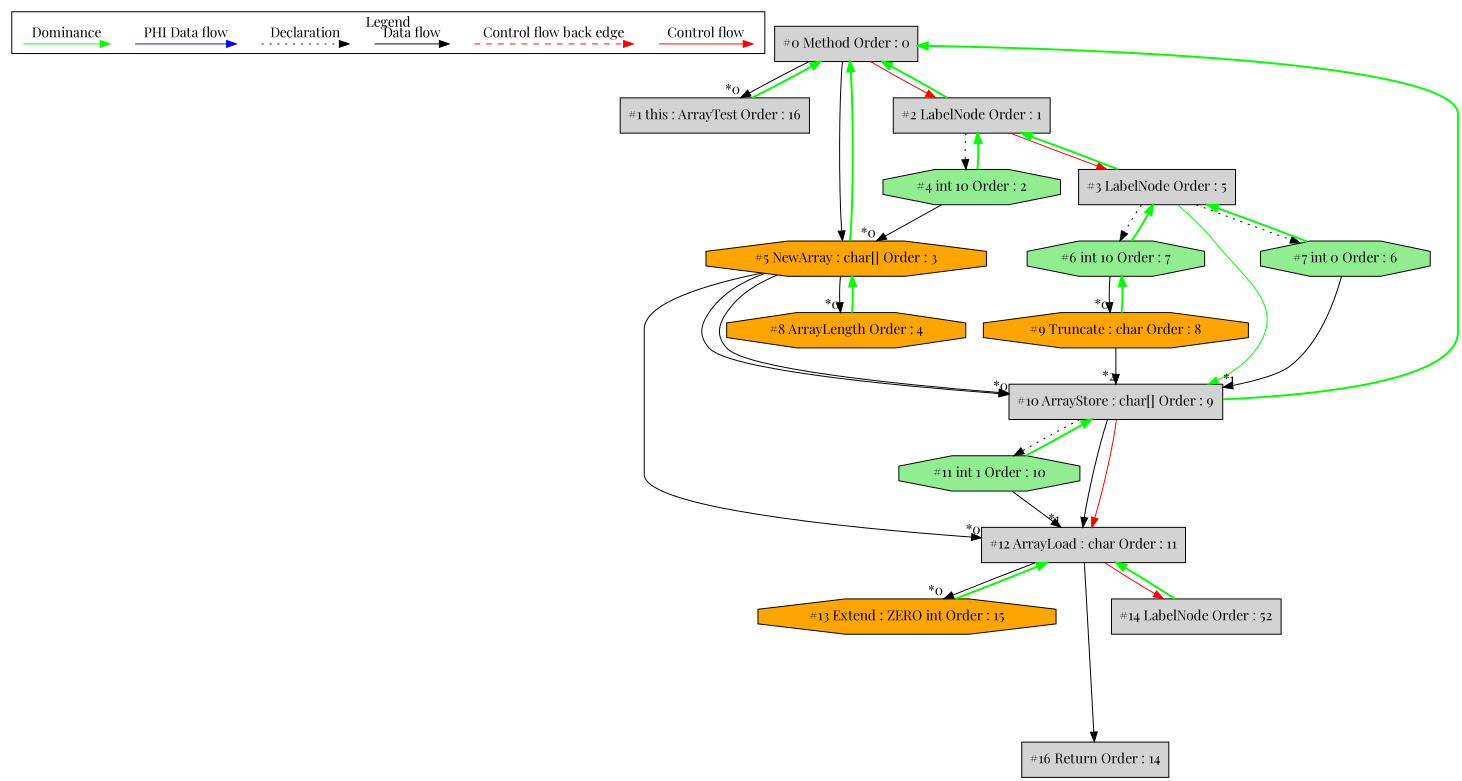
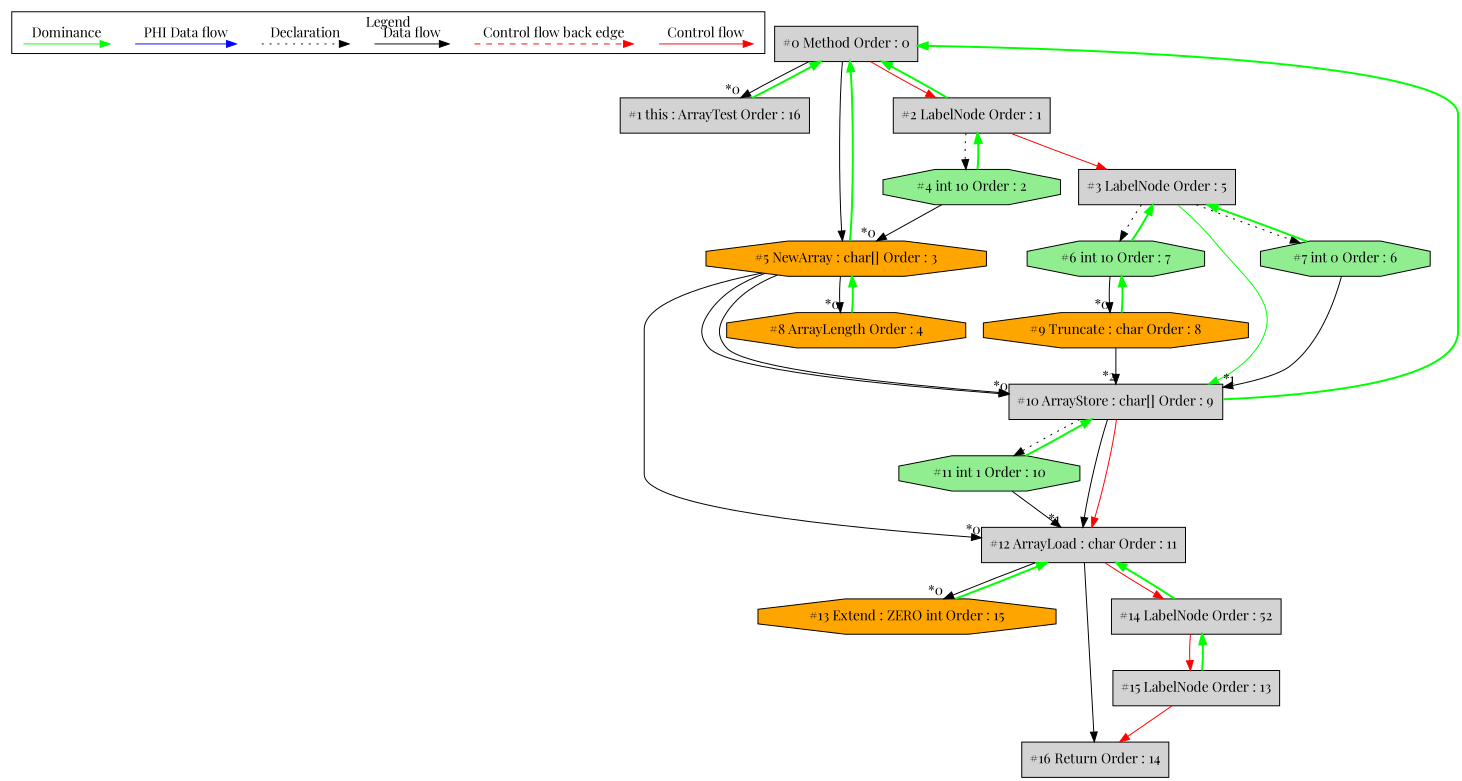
(1075, 153) -> none
none -> (1196, 688)
